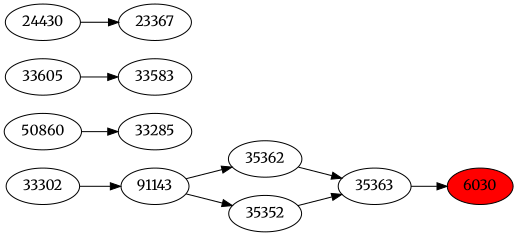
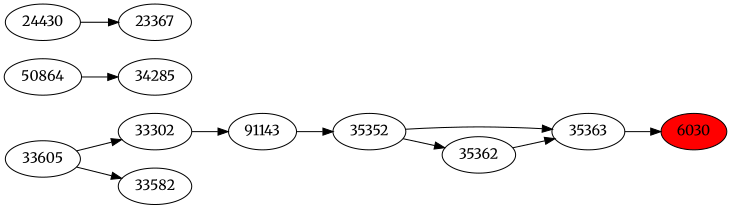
(155, 77) -> (155, 186)
(43, 132) -> (43, 77)
(155, 132) -> (155, 77)
none -> (94, 146)
(204, 174) -> (419, 142)
